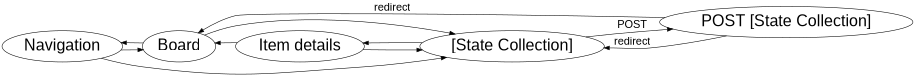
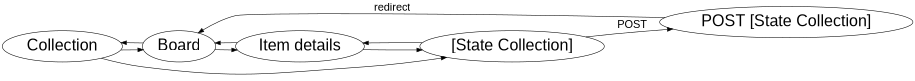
(327, 20) -> (223, 50)
(62, 46) -> (62, 46)
(668, 46) -> none
